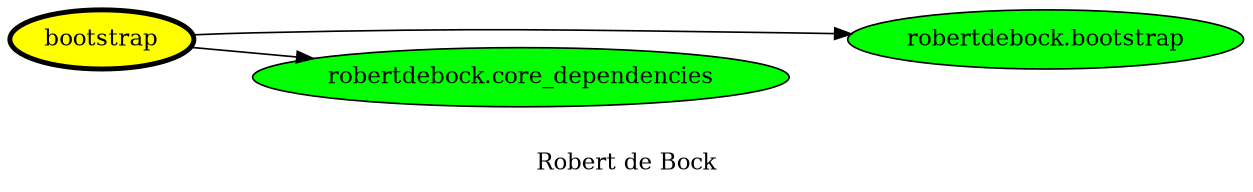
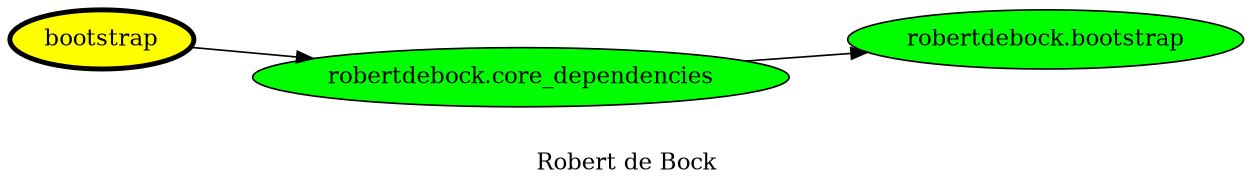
(514, 30) -> (798, 57)
